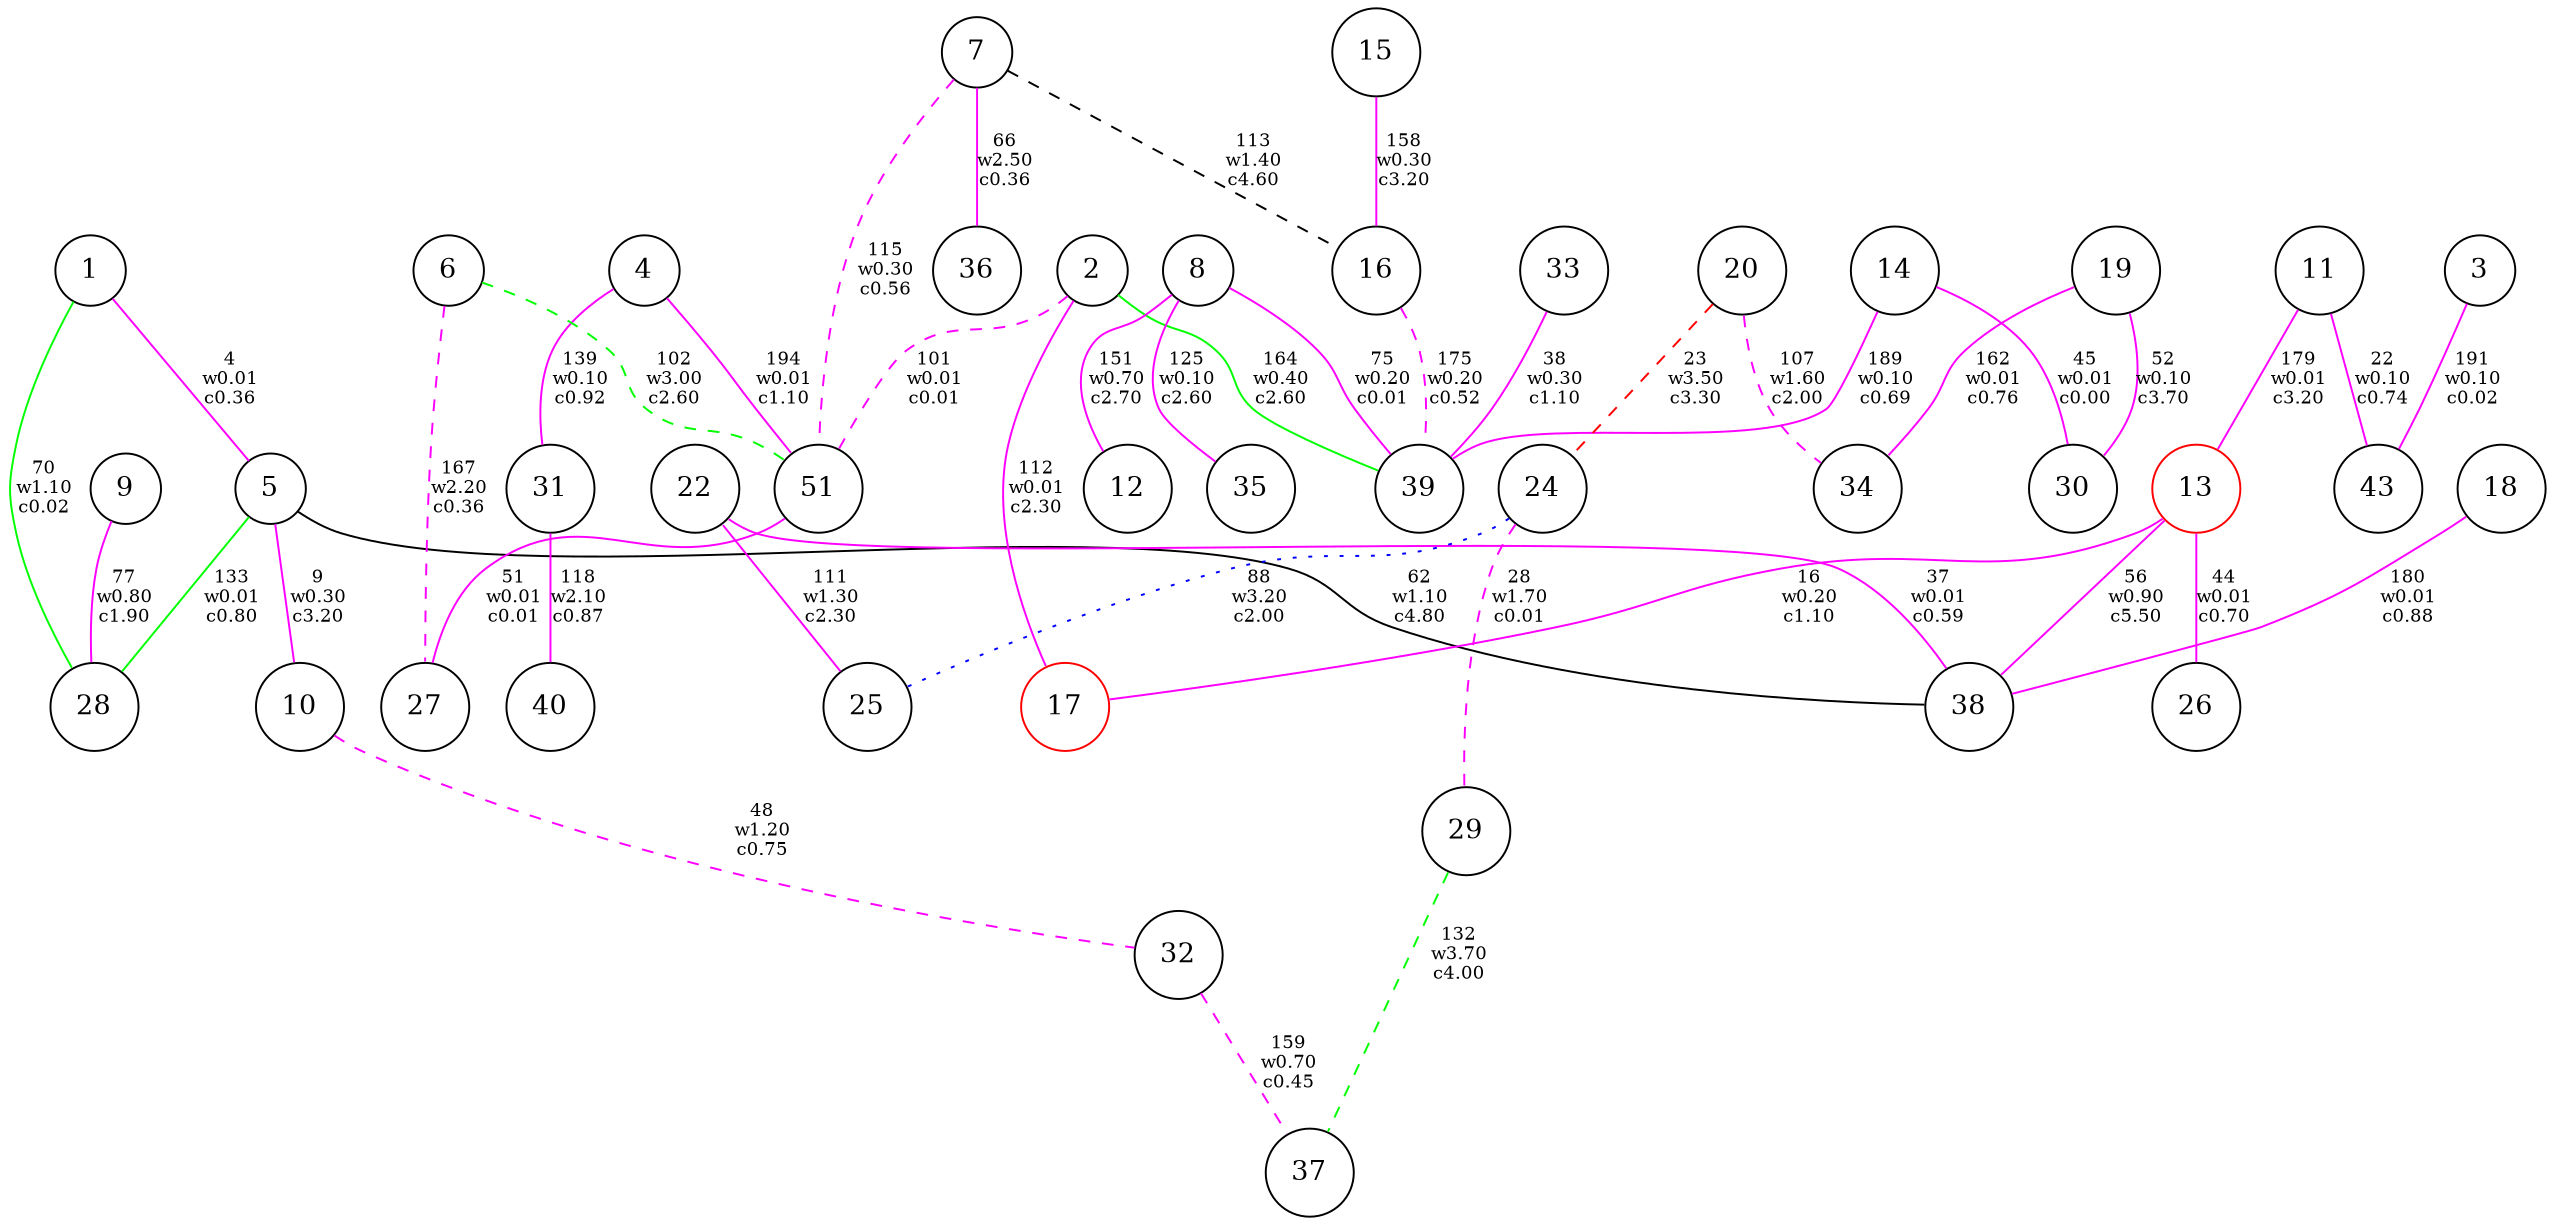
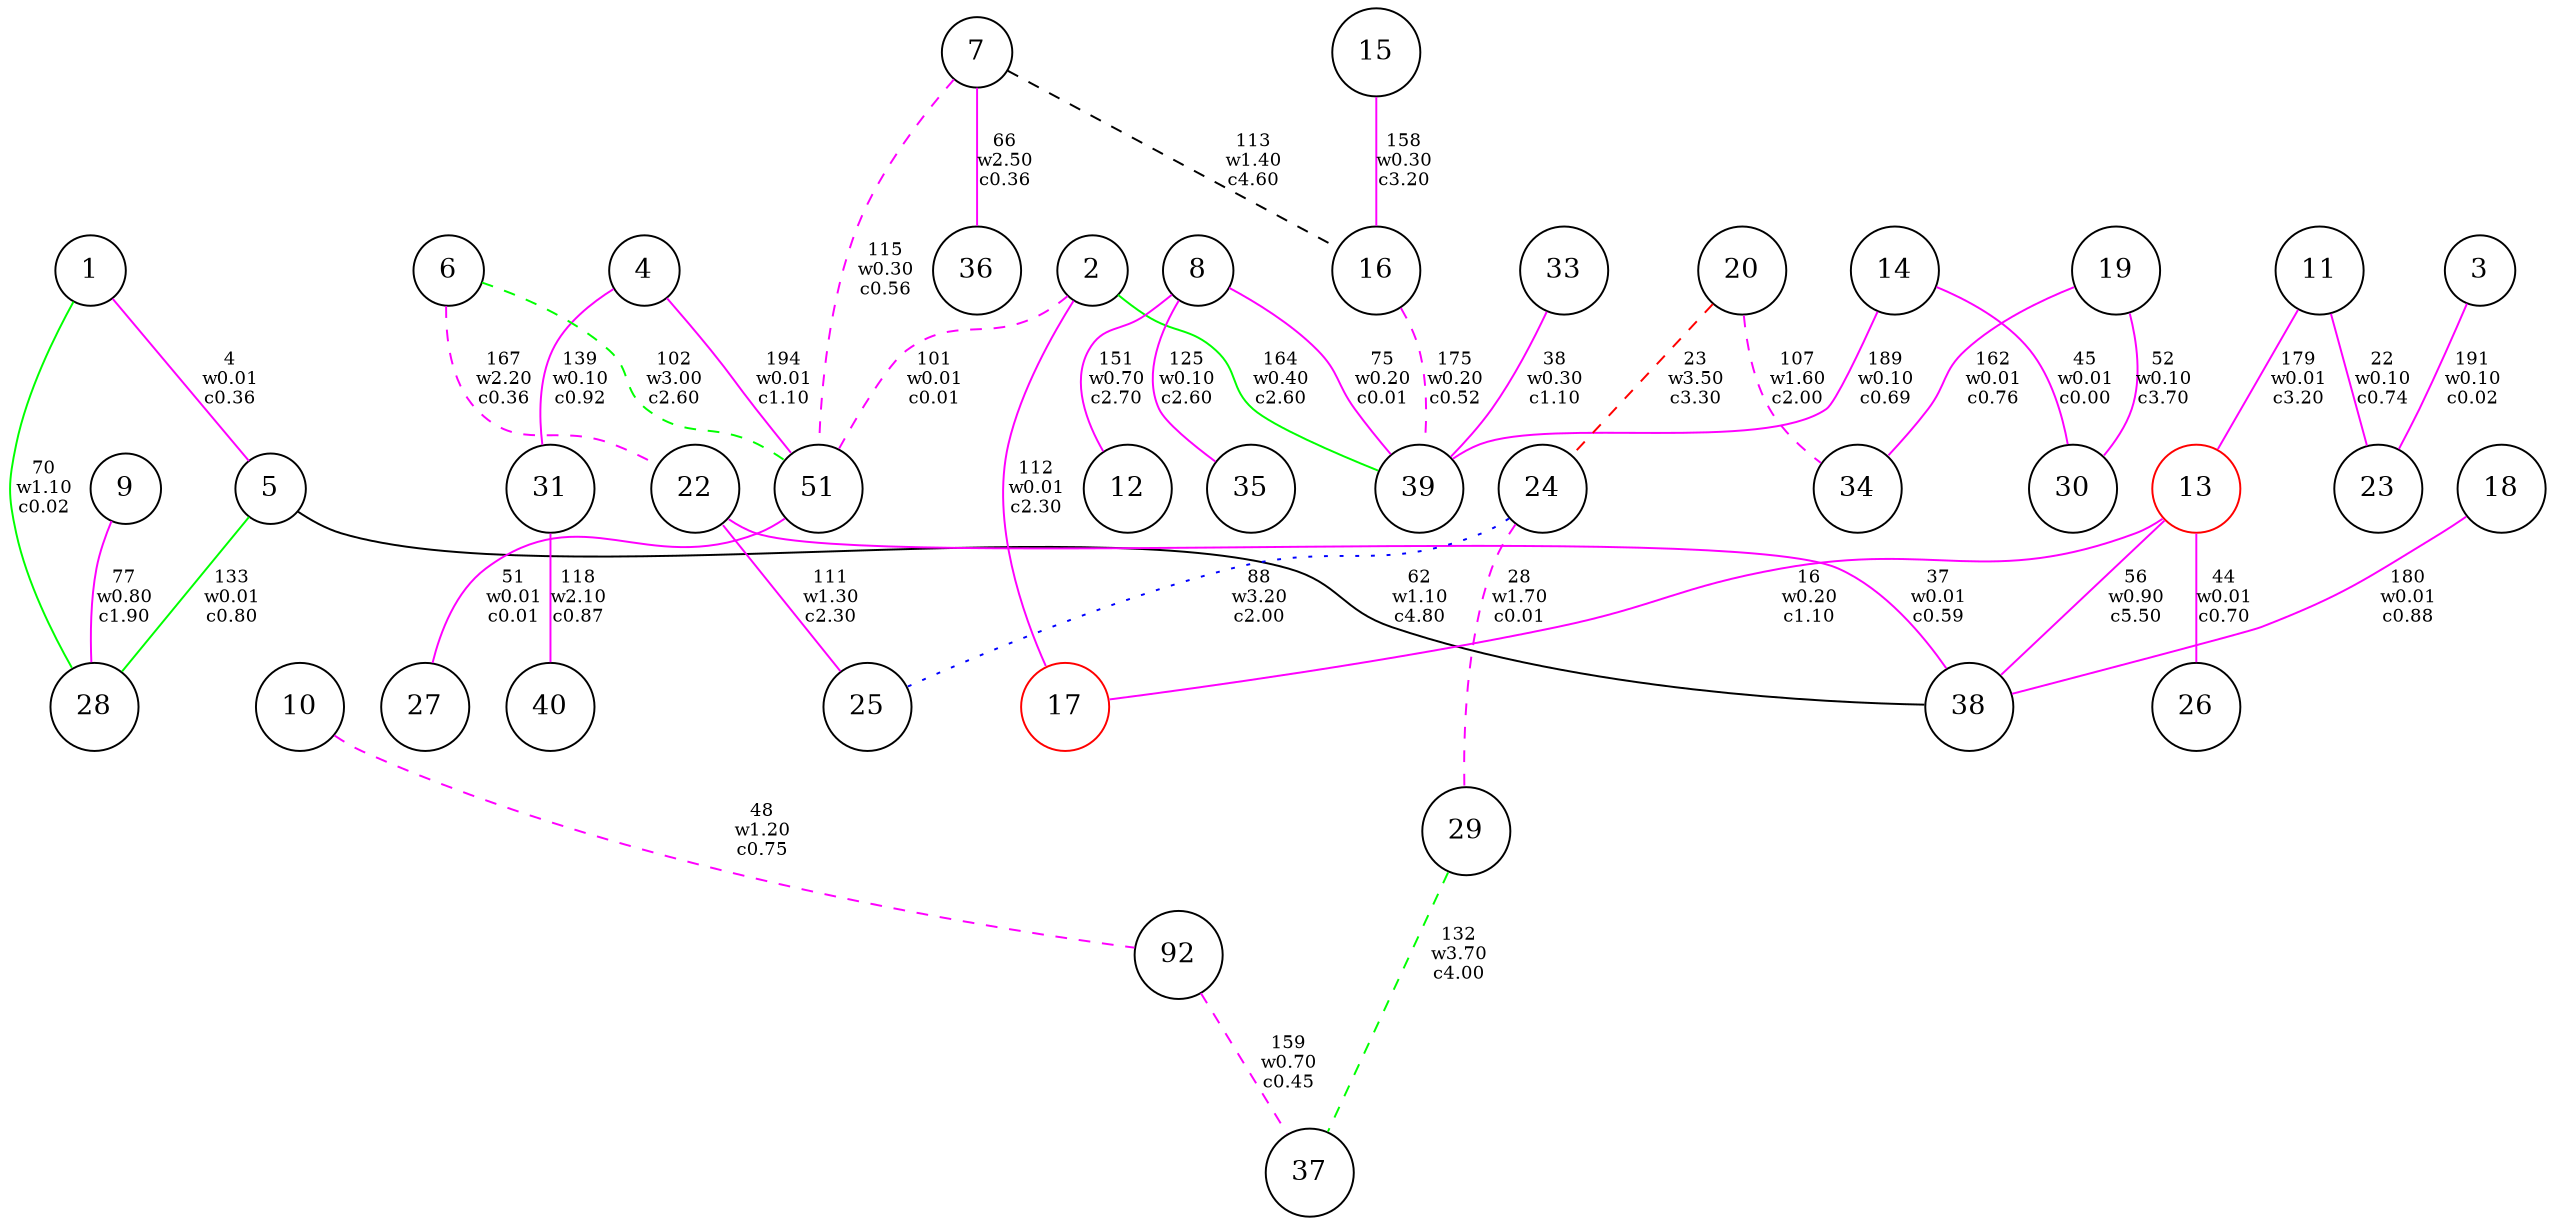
(429, 483) -> (511, 431)
(2378, 489) -> (2378, 489)
(285, 593) -> none
(1179, 955) -> (1179, 955)
